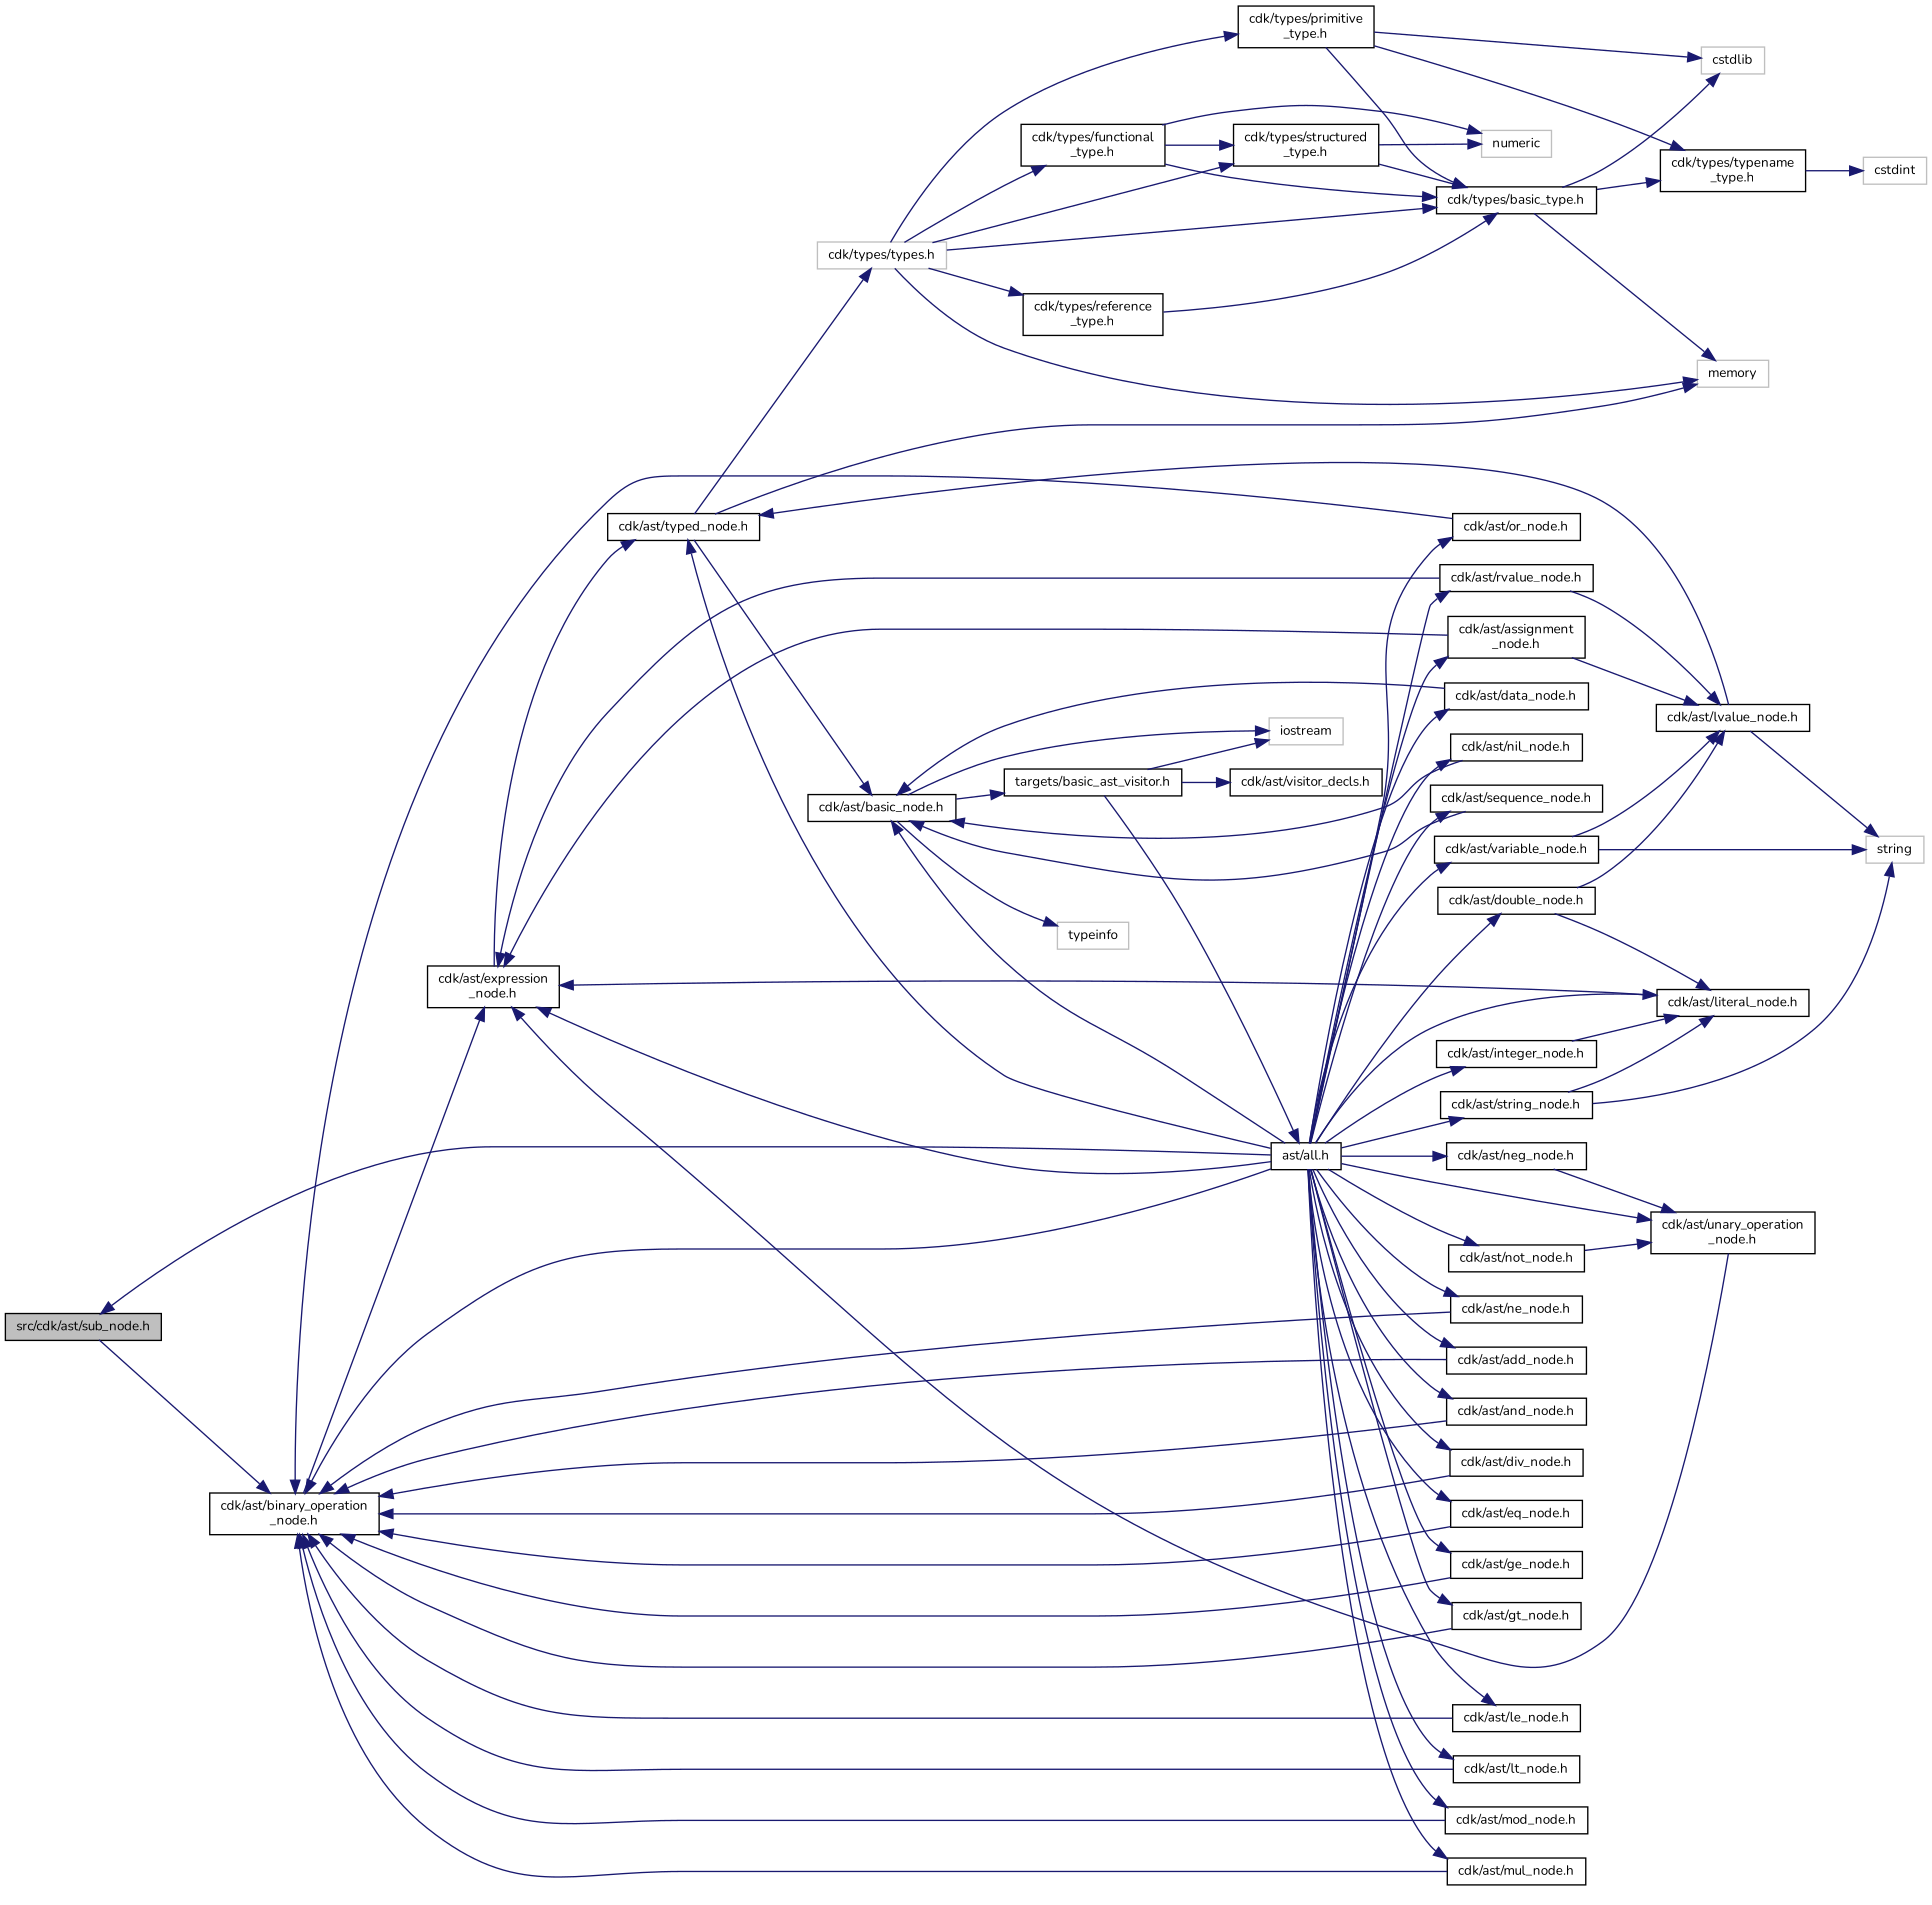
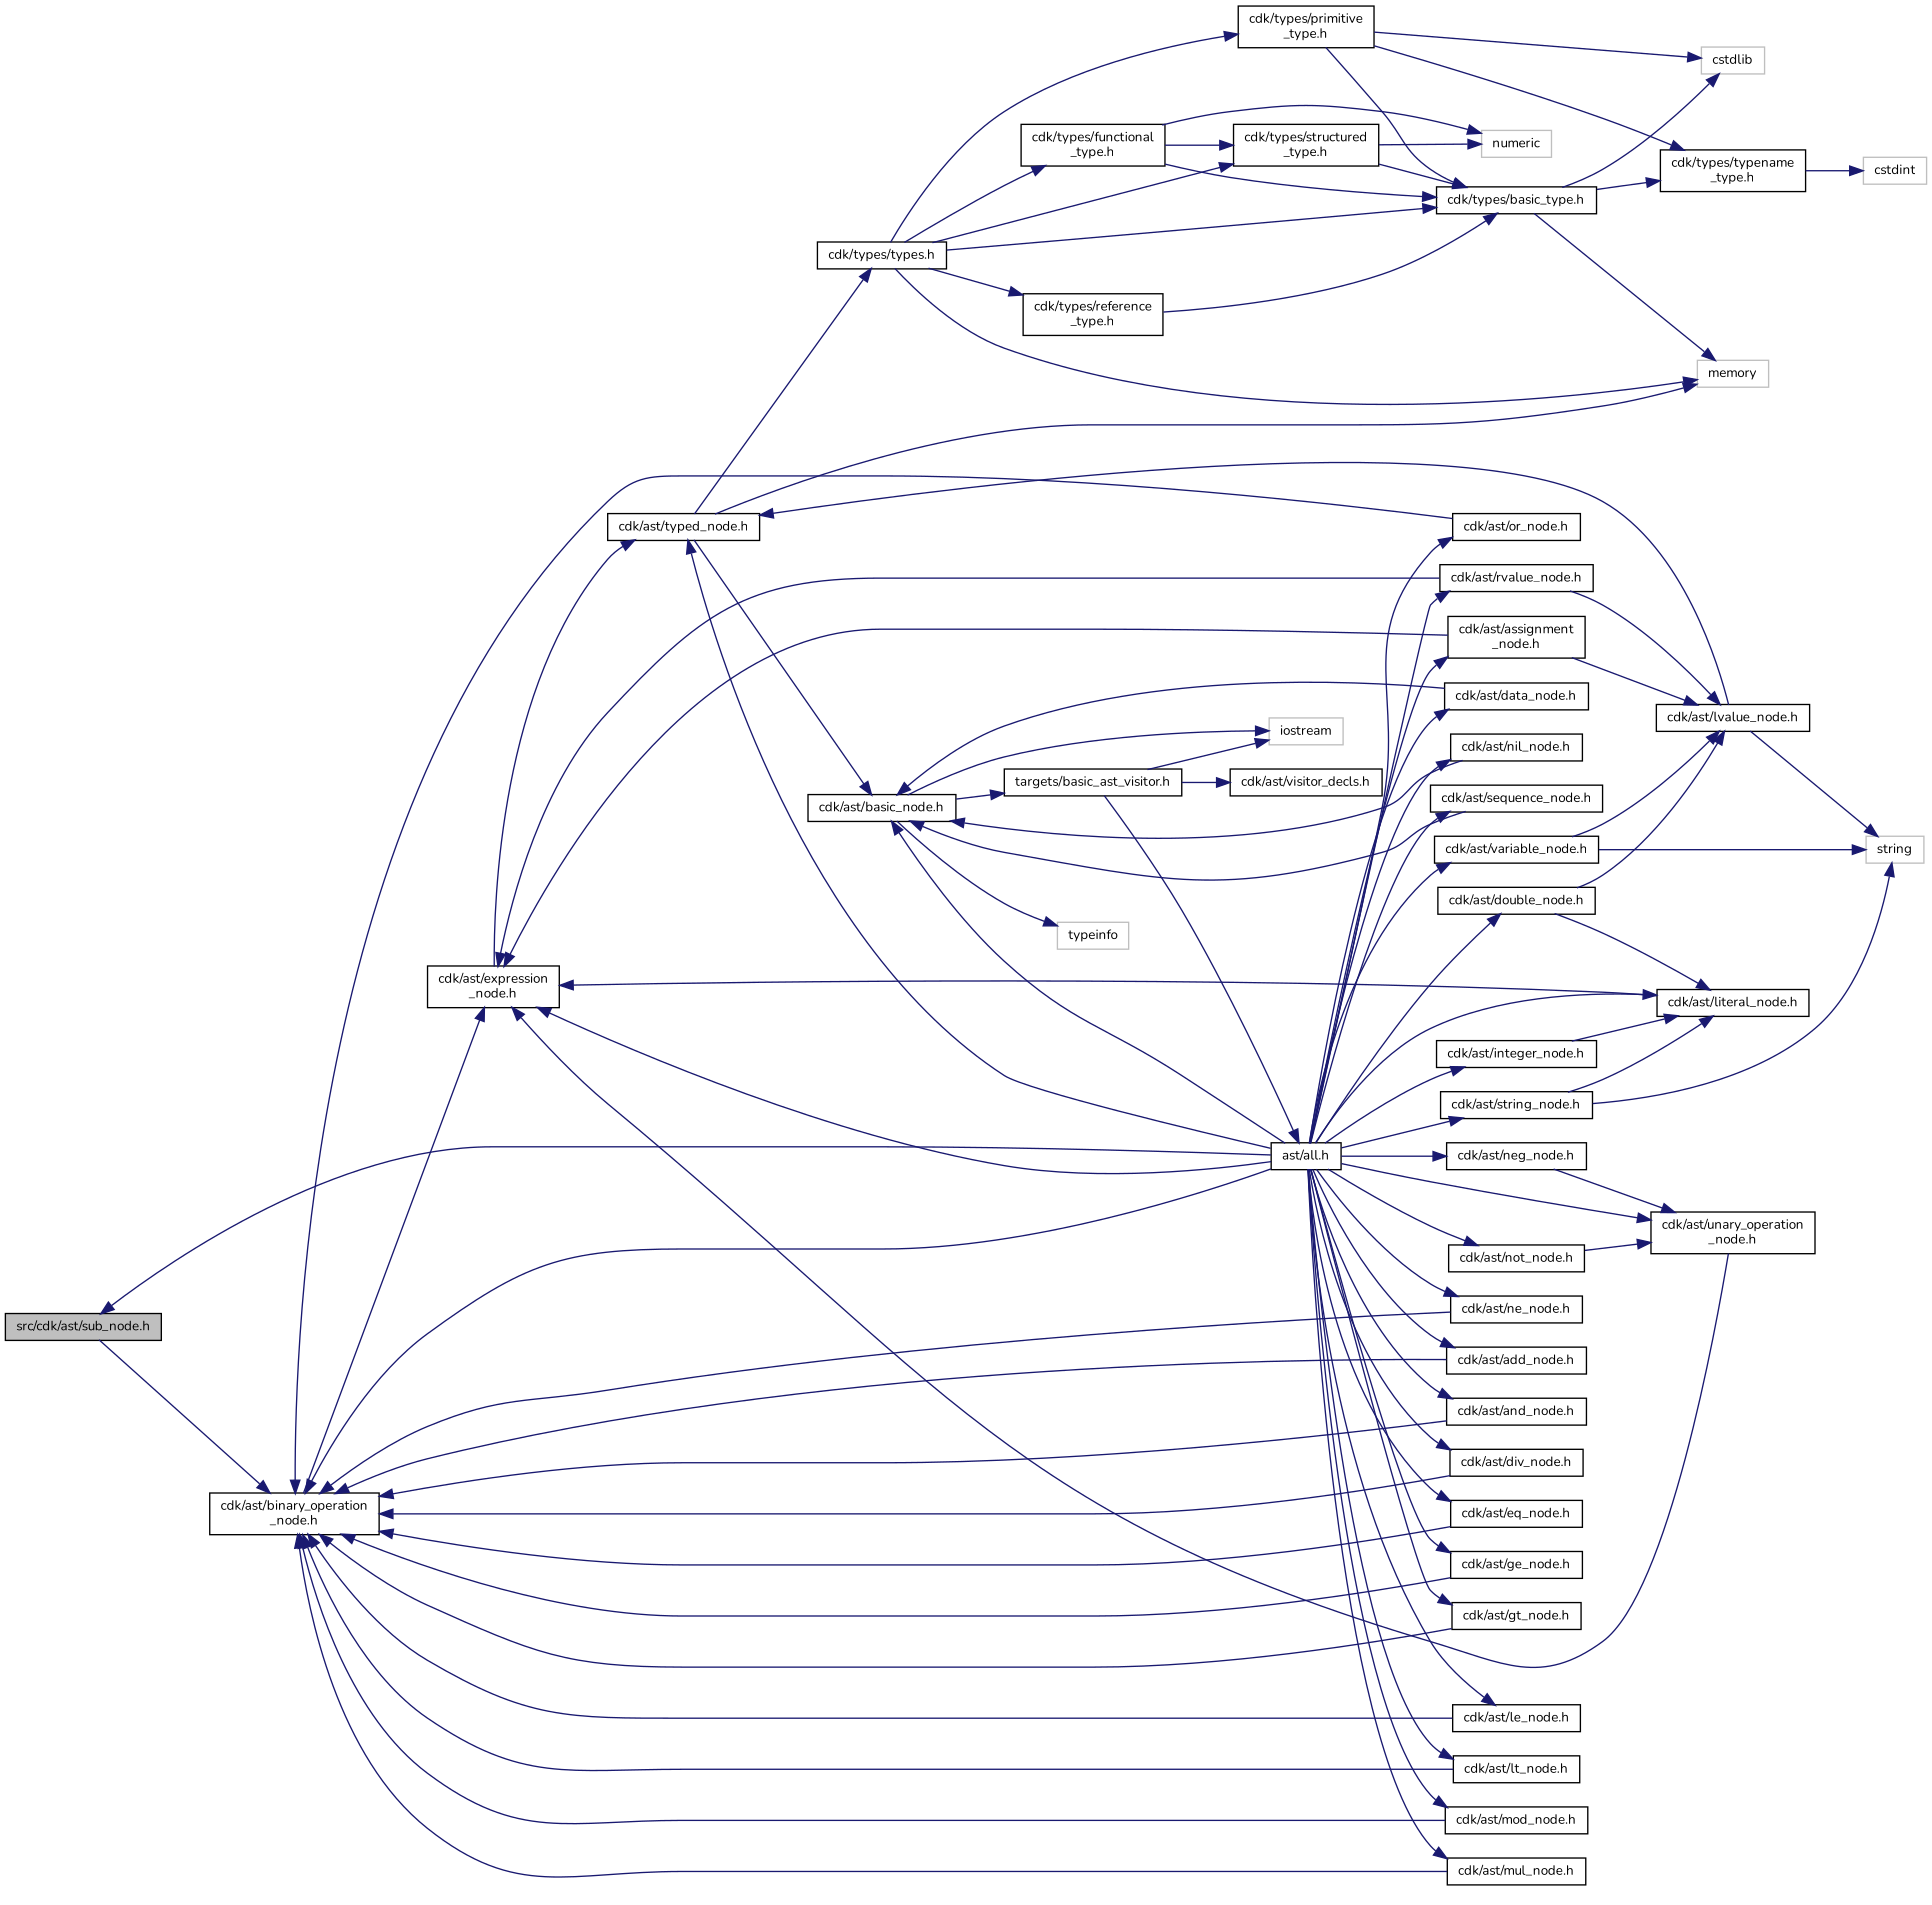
(882, 255) -> (882, 255)
